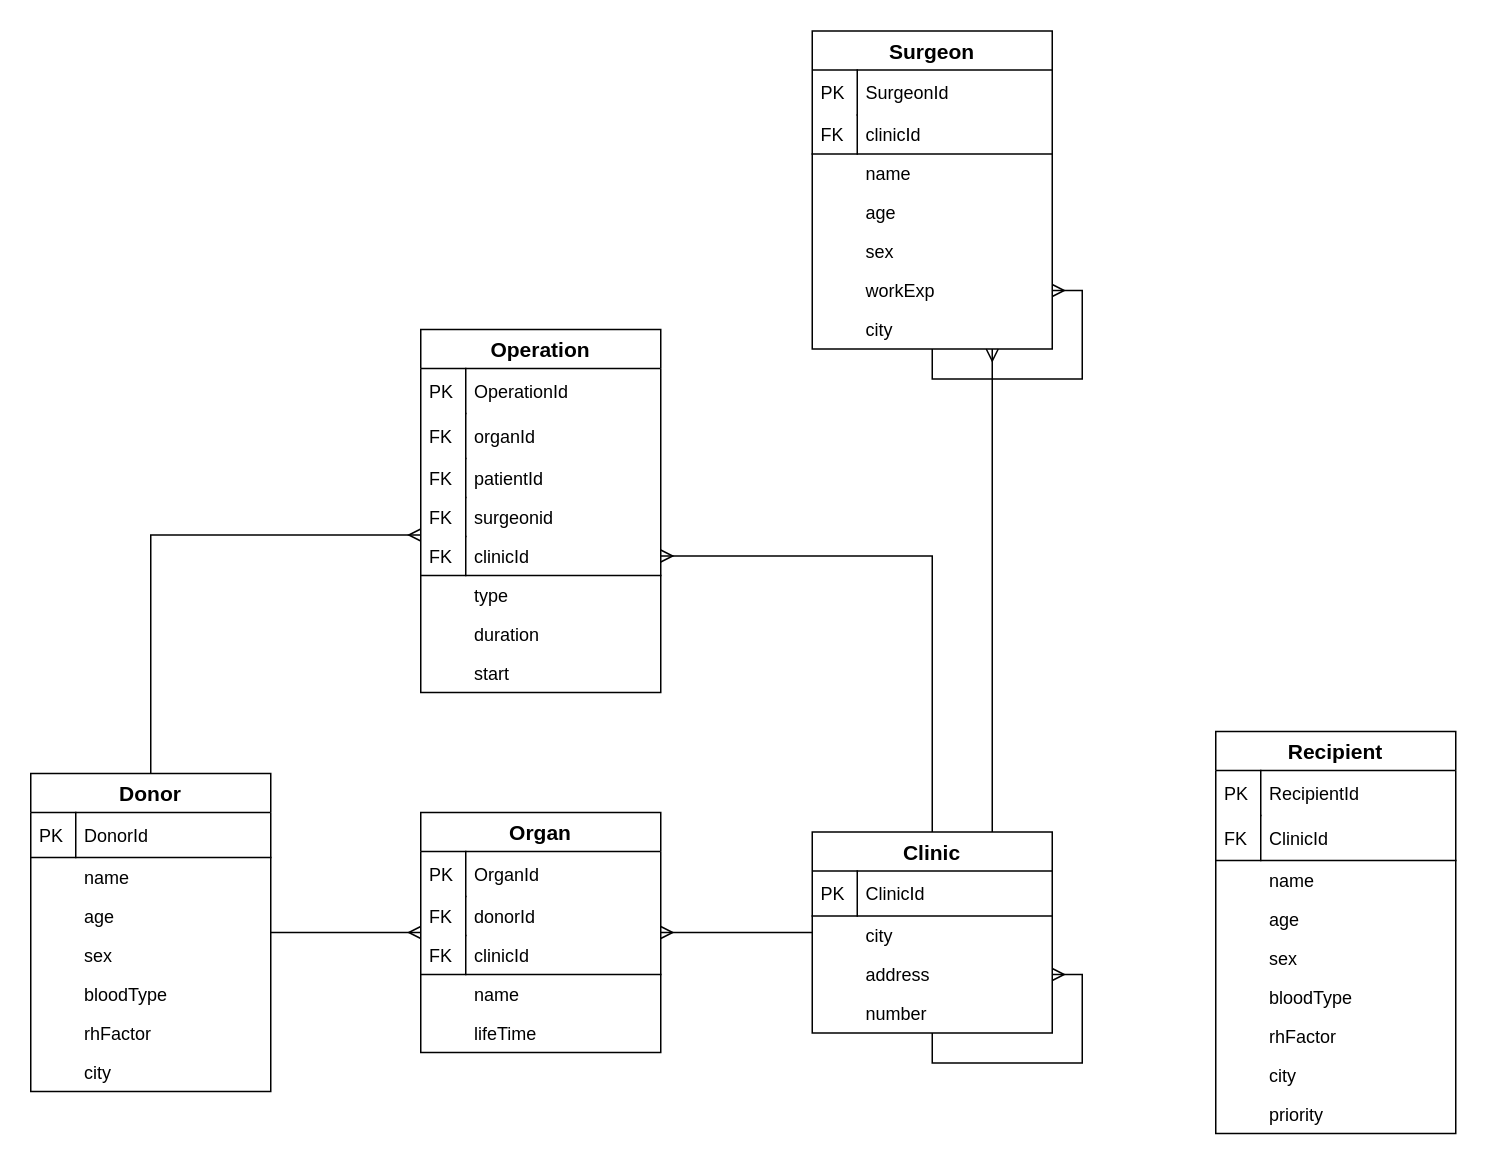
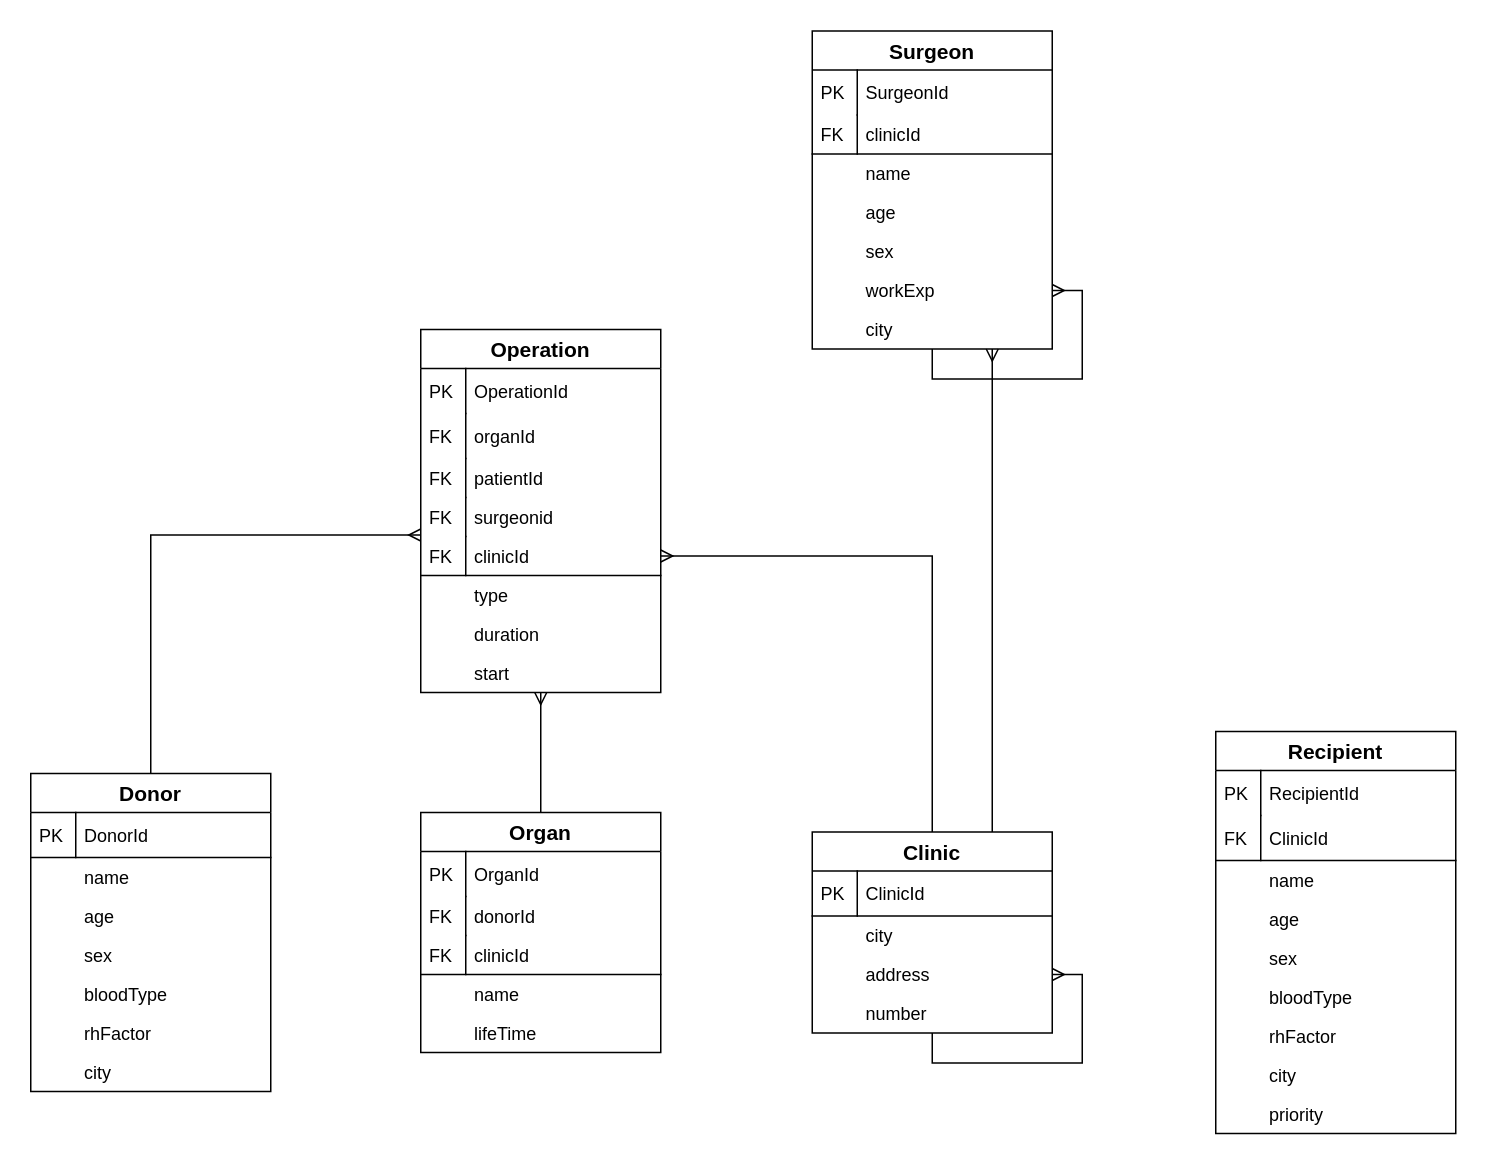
none -> (541, 754)
(345, 932) -> none
(736, 932) -> none
